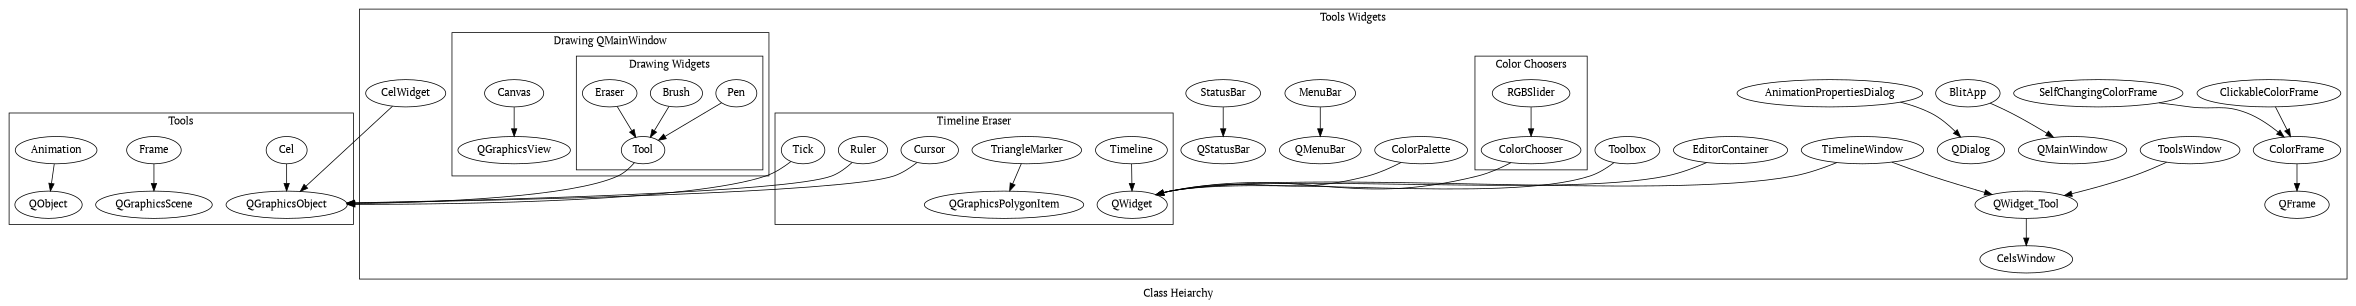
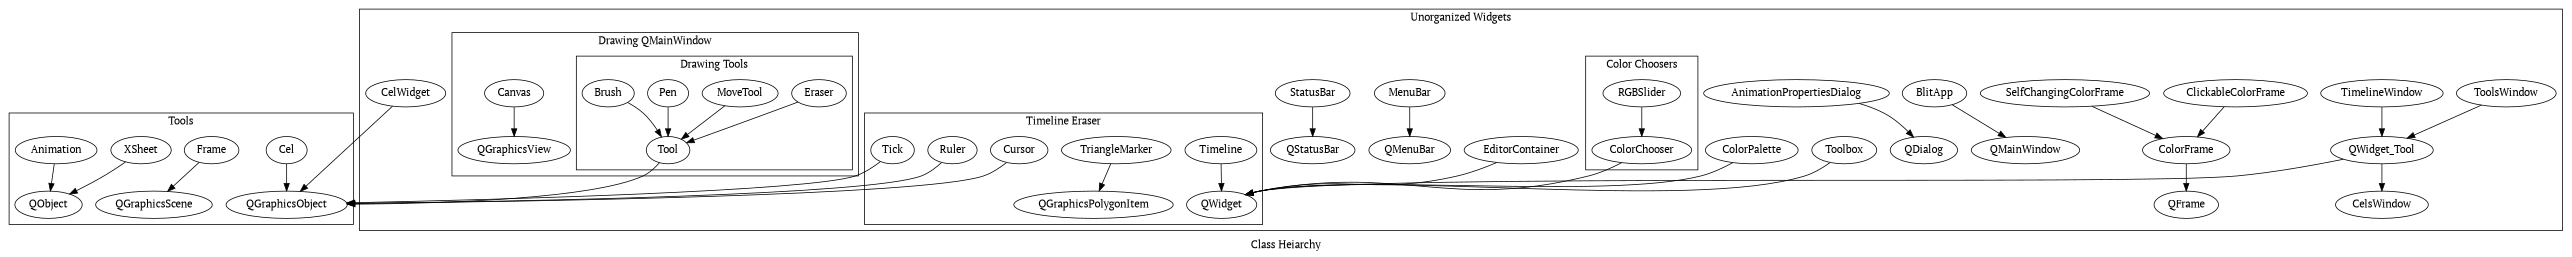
(1353, 18) -> (1461, 18)
(670, 65) -> (714, 65)
none -> (740, 93)
none -> (141, 150)
(1636, 186) -> (1826, 180)
